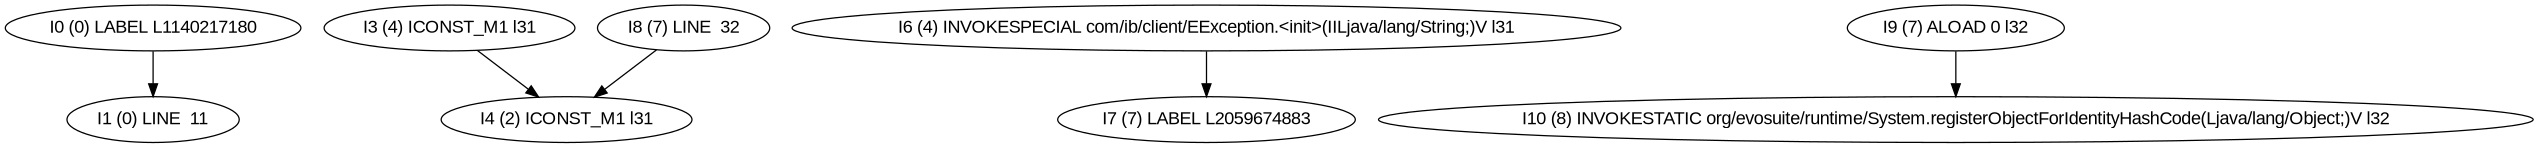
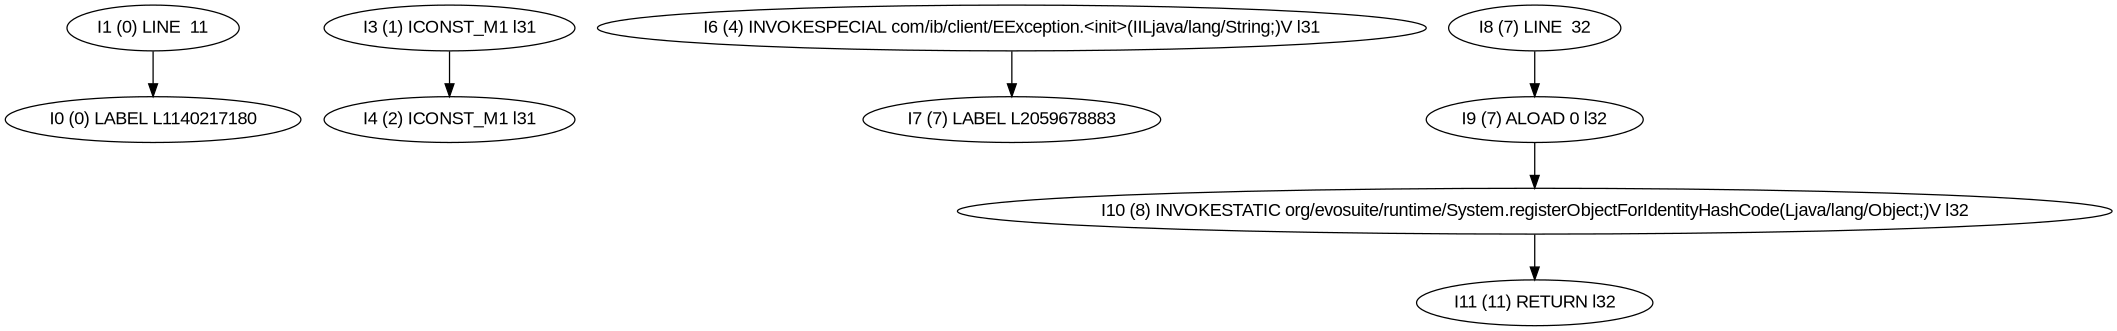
(450, 28) -> (450, 28)
(153, 68) -> (153, 68)
(630, 70) -> (1535, 68)
(1206, 120) -> (1012, 120)
none -> (1535, 303)
